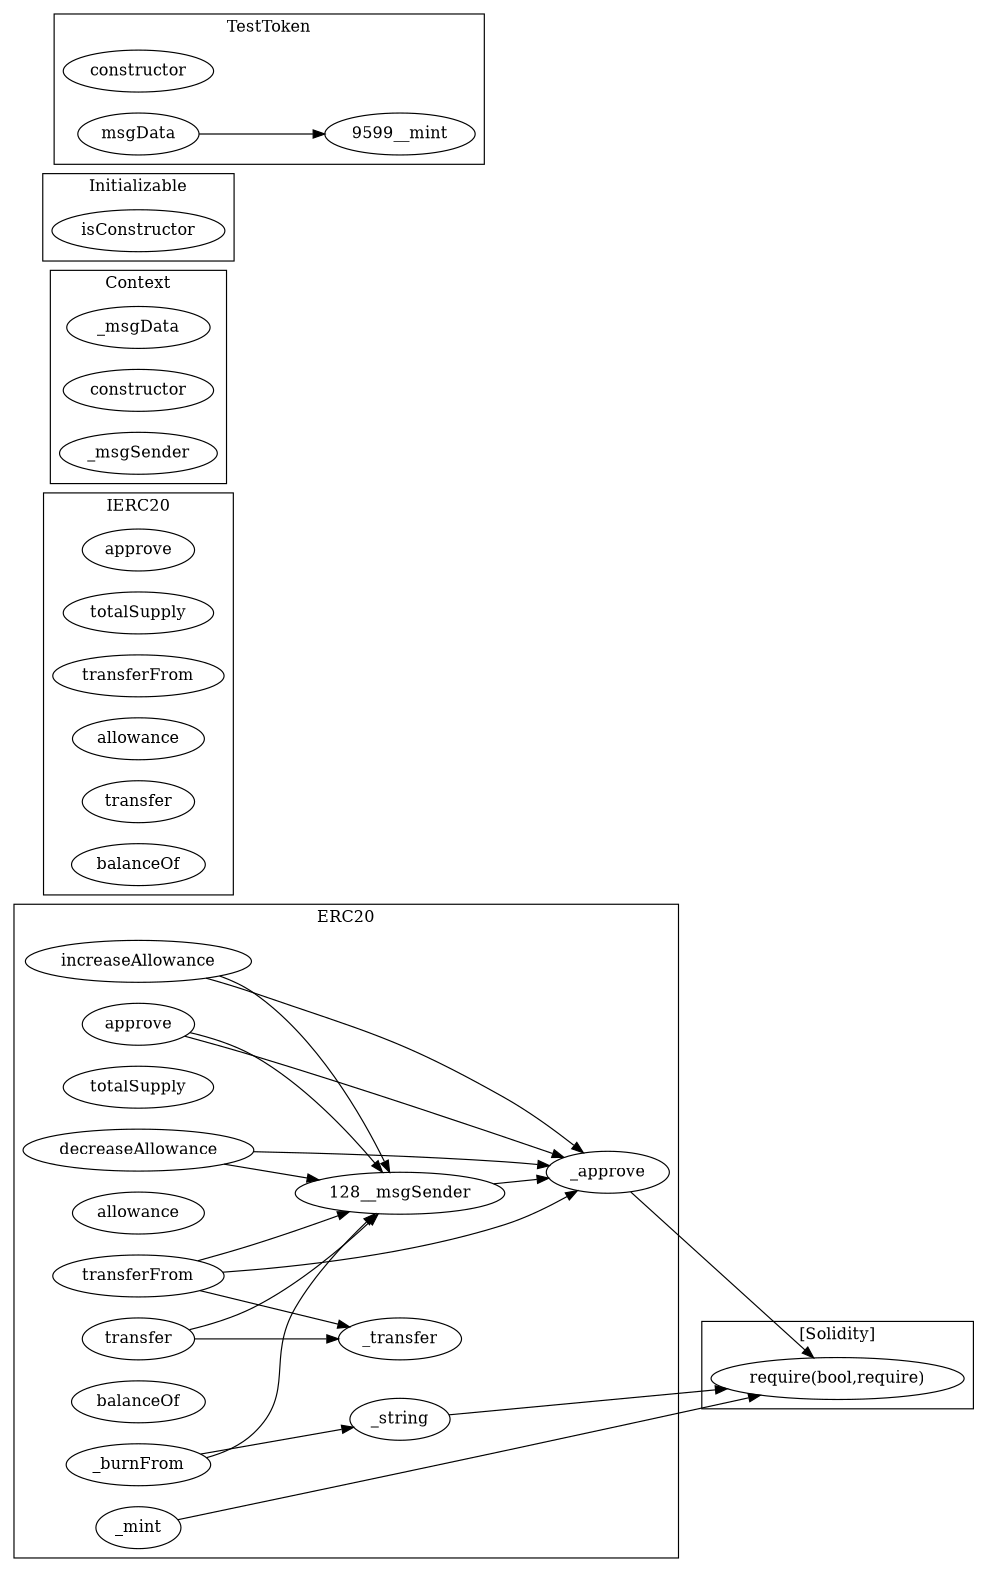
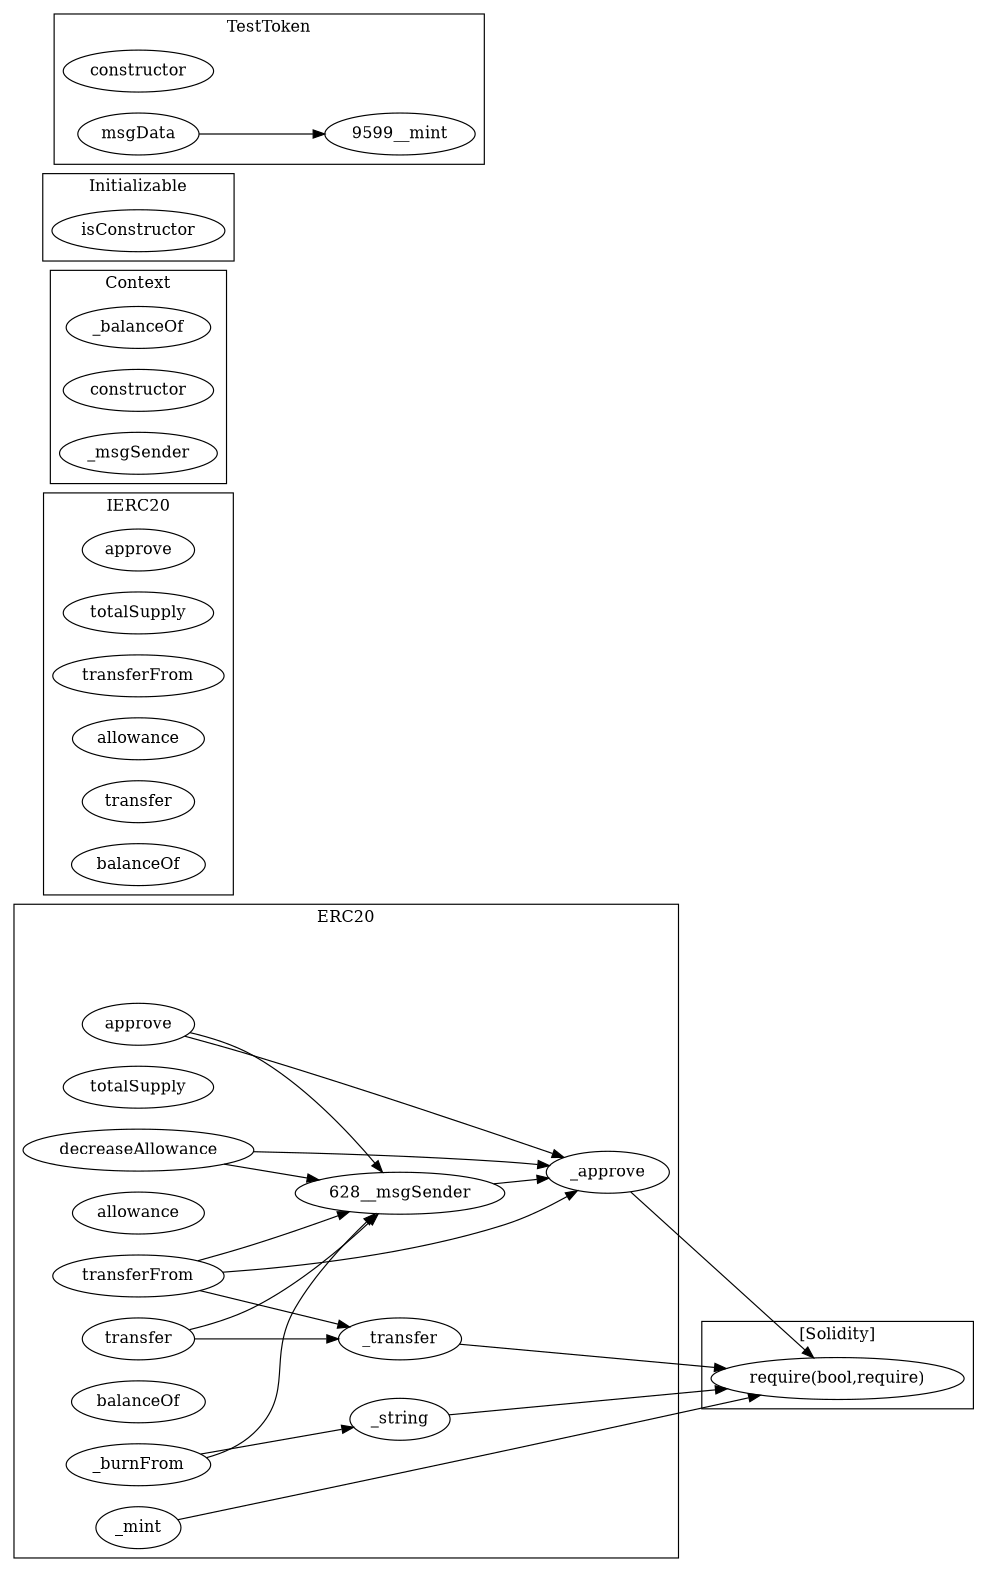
(138, 327) -> (138, 327)
(138, 961) -> none
(400, 1193) -> (400, 1193)
none -> (587, 1356)
